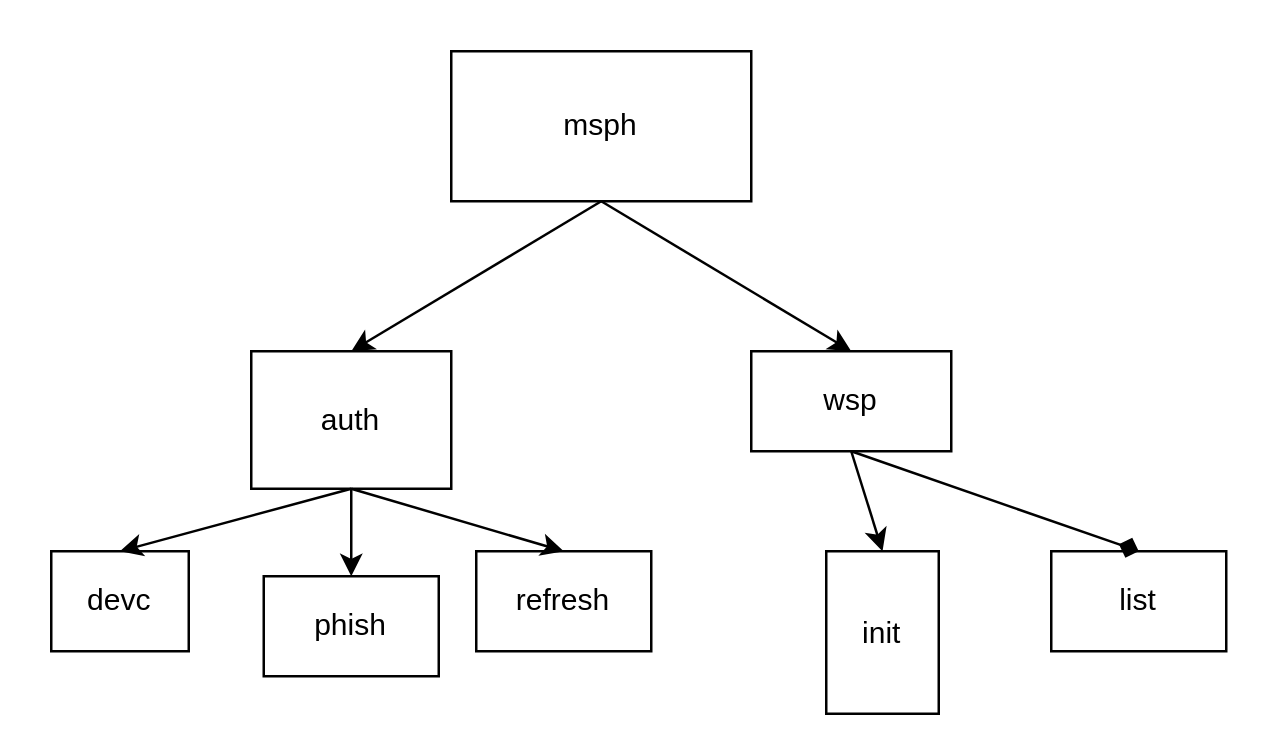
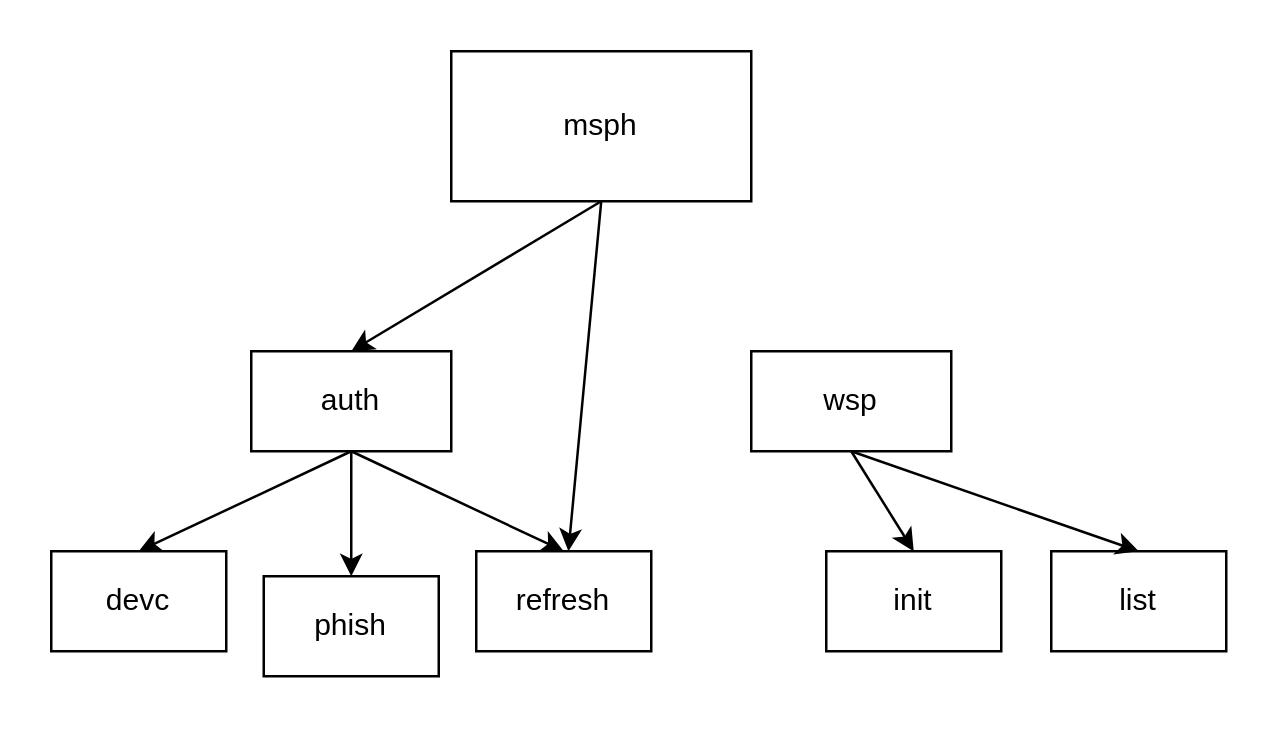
(720, 272) -> (585, 371)
(351, 420) -> (351, 401)
(1119, 544) -> (1120, 545)
(120, 601) -> (139, 601)
(883, 633) -> (914, 601)
